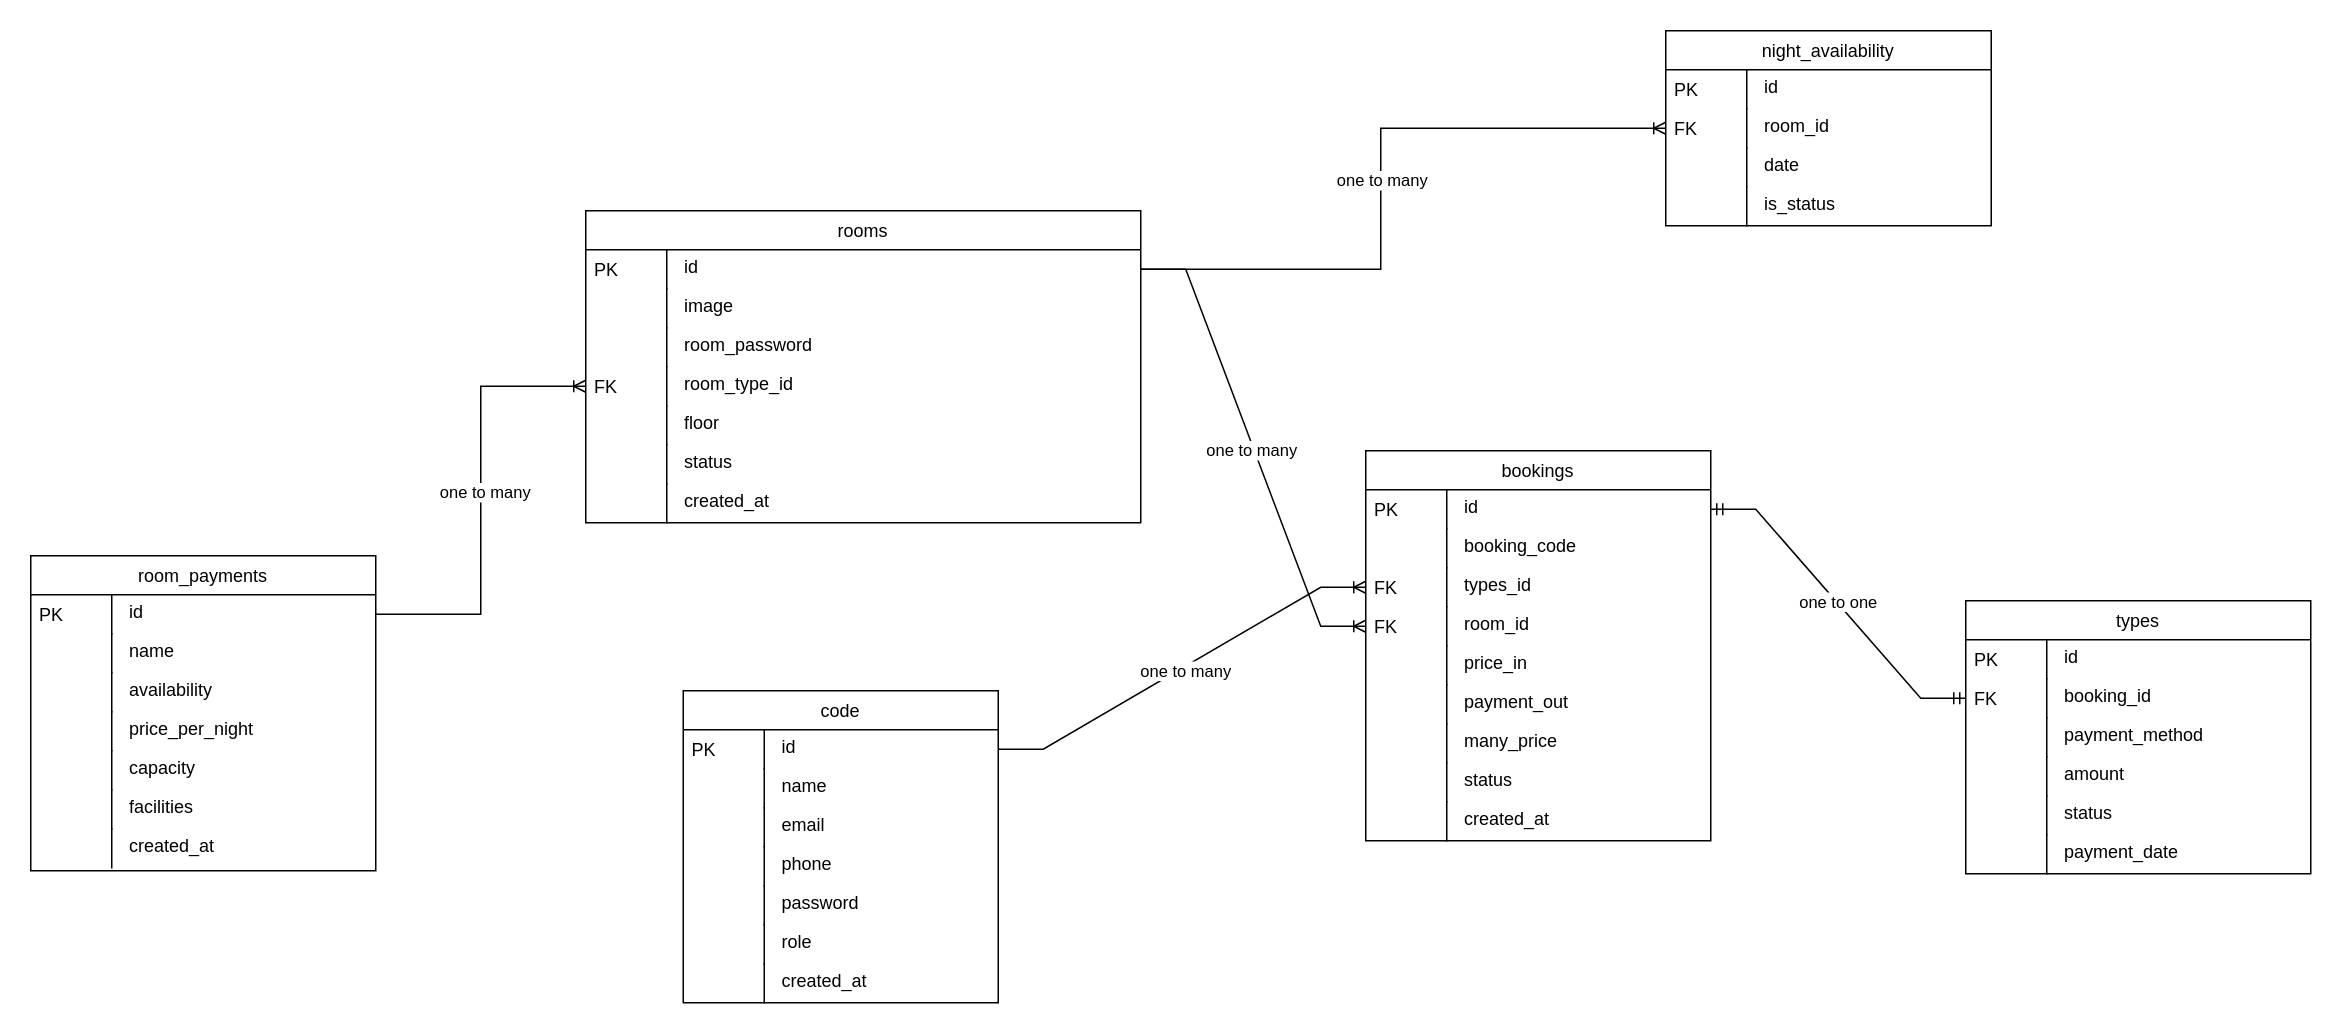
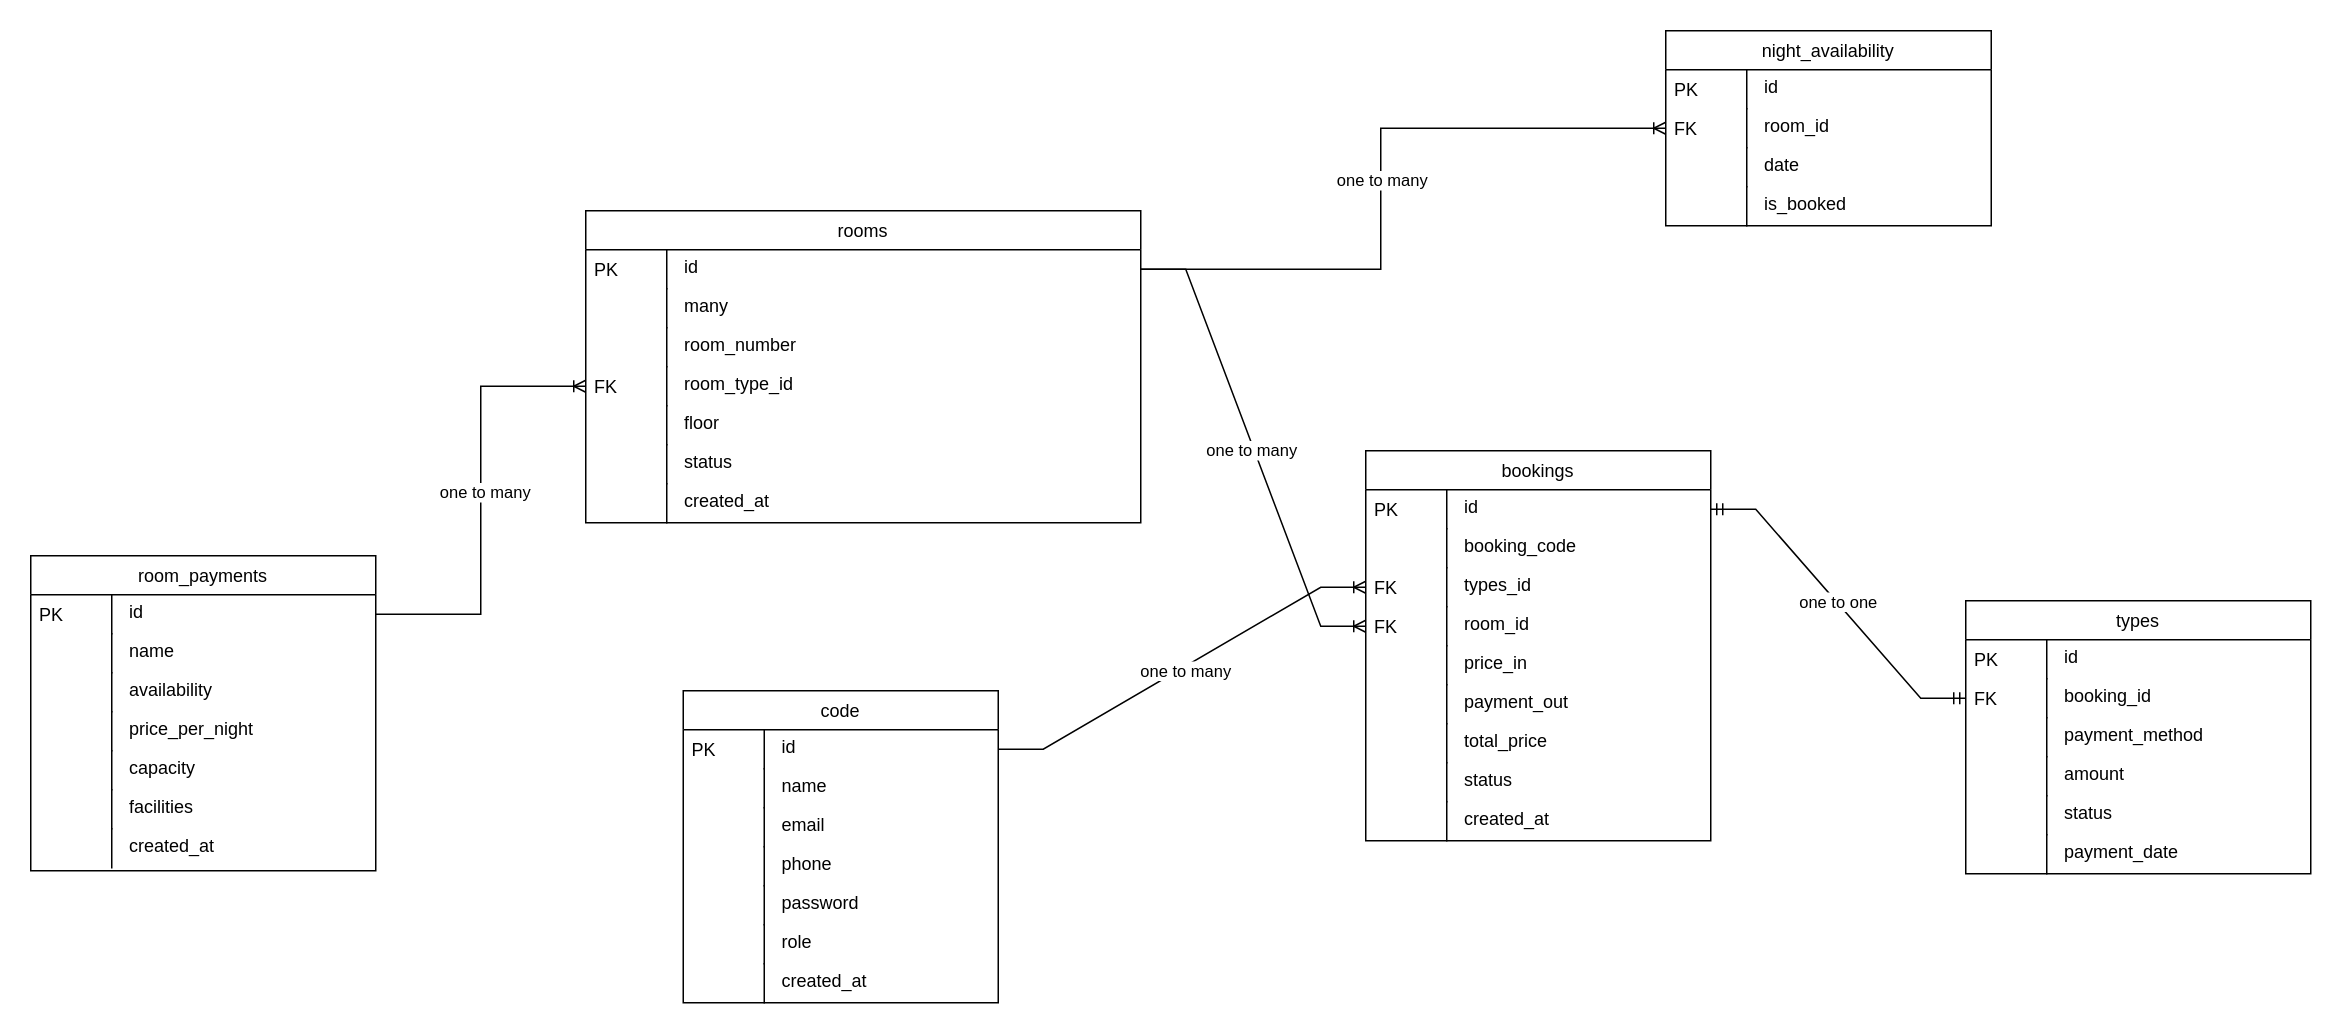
(1807, 204) -> (1807, 204)
(707, 306) -> (704, 306)
(750, 345) -> (739, 345)
(1512, 741) -> (1515, 741)
